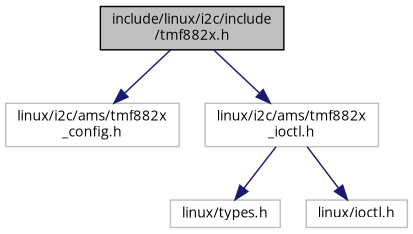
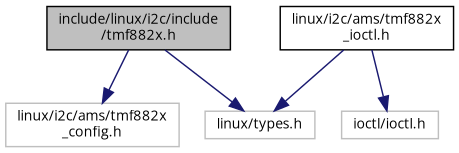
(237, 71) -> (199, 76)
(292, 125) -> (367, 28)
(357, 214) -> (390, 125)
